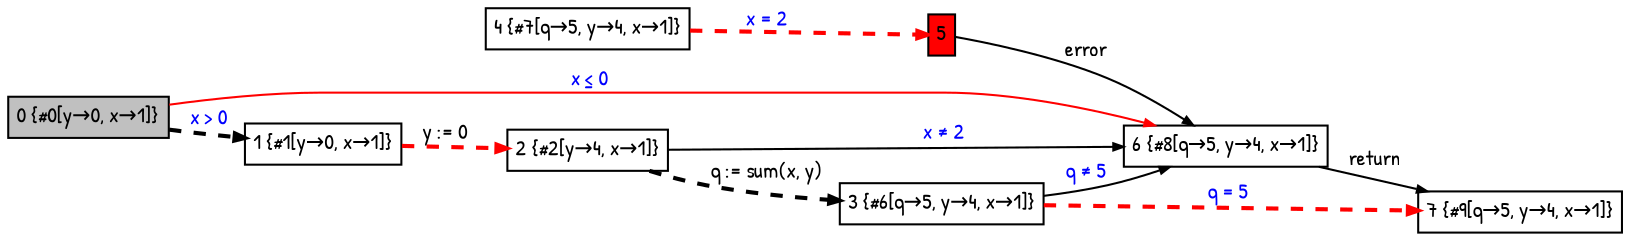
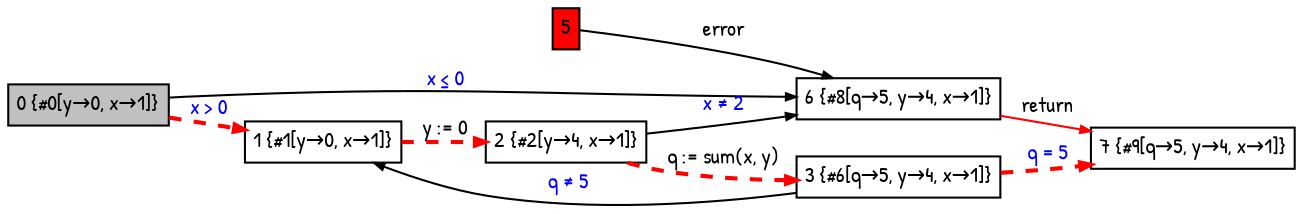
(588, 29) -> none
(658, 93) -> (477, 92)
(201, 134) -> (202, 123)
(1368, 178) -> (1040, 123)
(1102, 186) -> (588, 204)
(738, 191) -> (706, 176)
